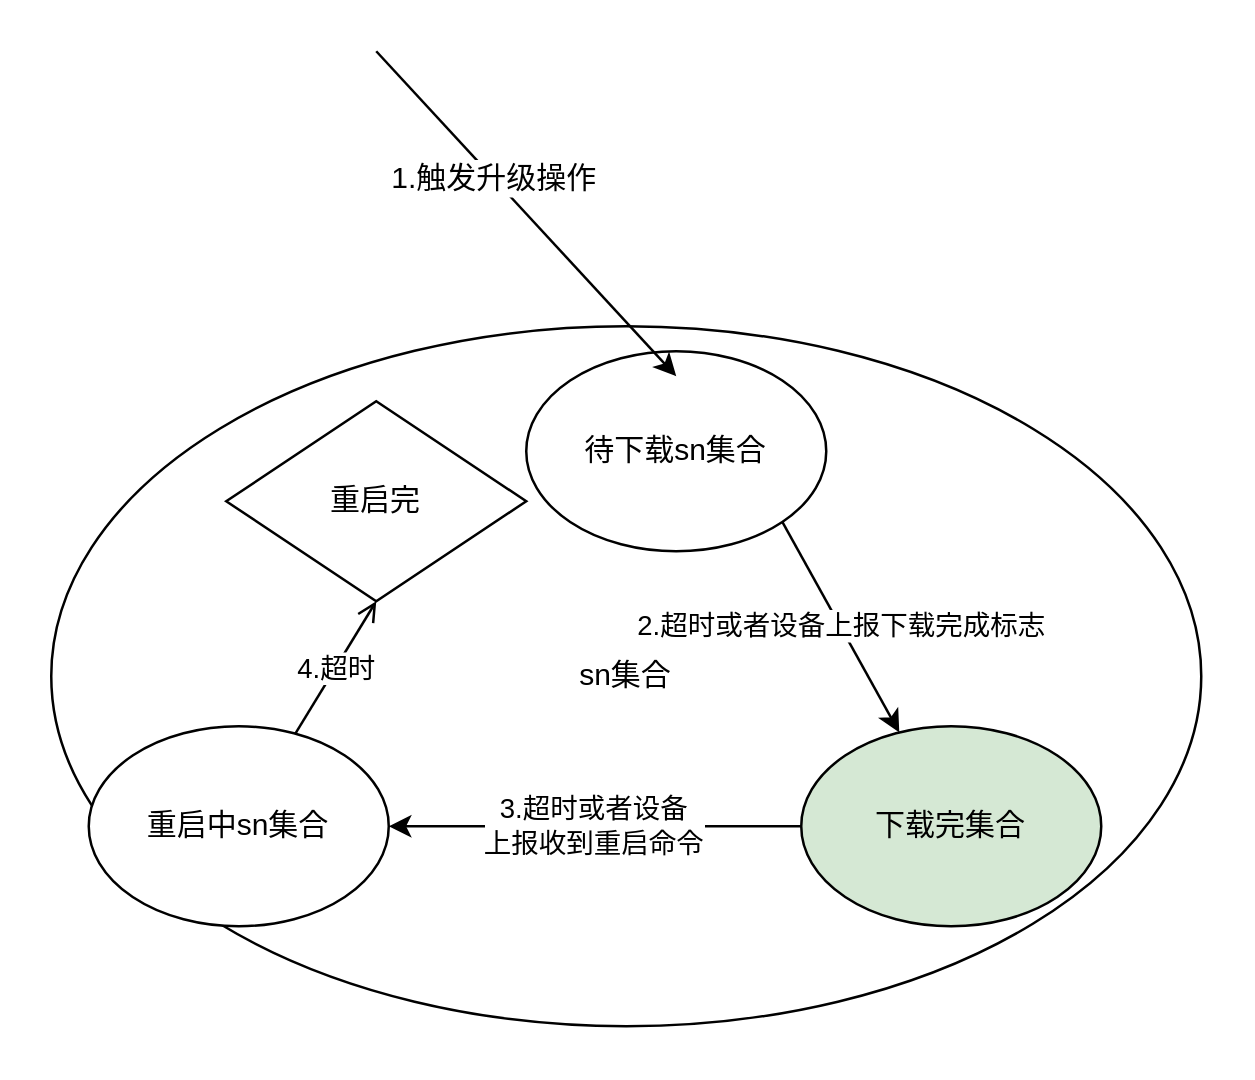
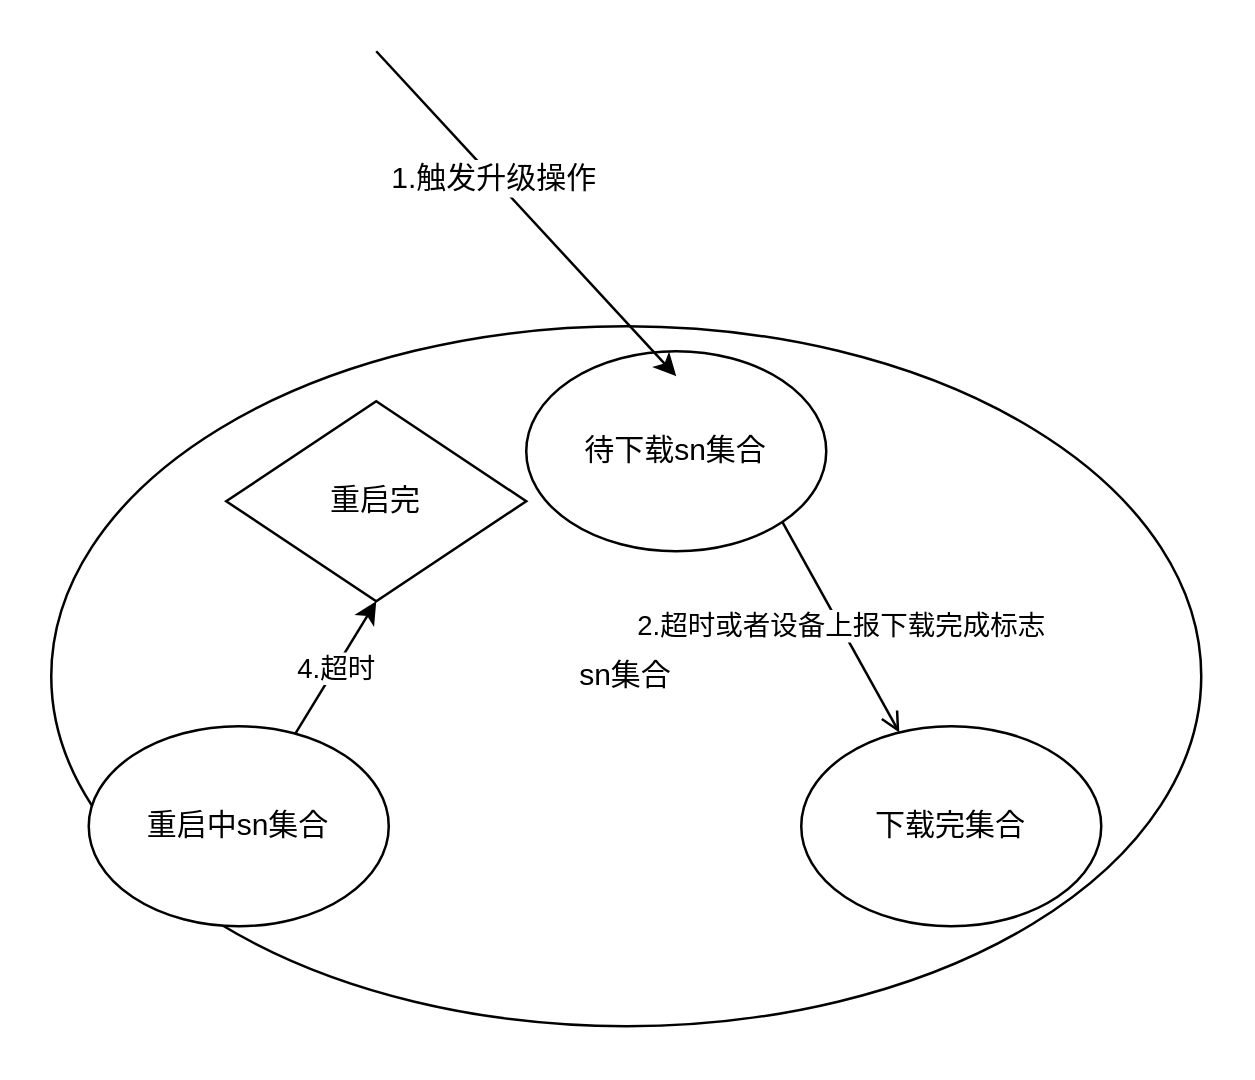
(369, 613) -> (367, 617)
(891, 717) -> (892, 720)
(752, 826) -> none
(951, 826) -> (951, 826)
